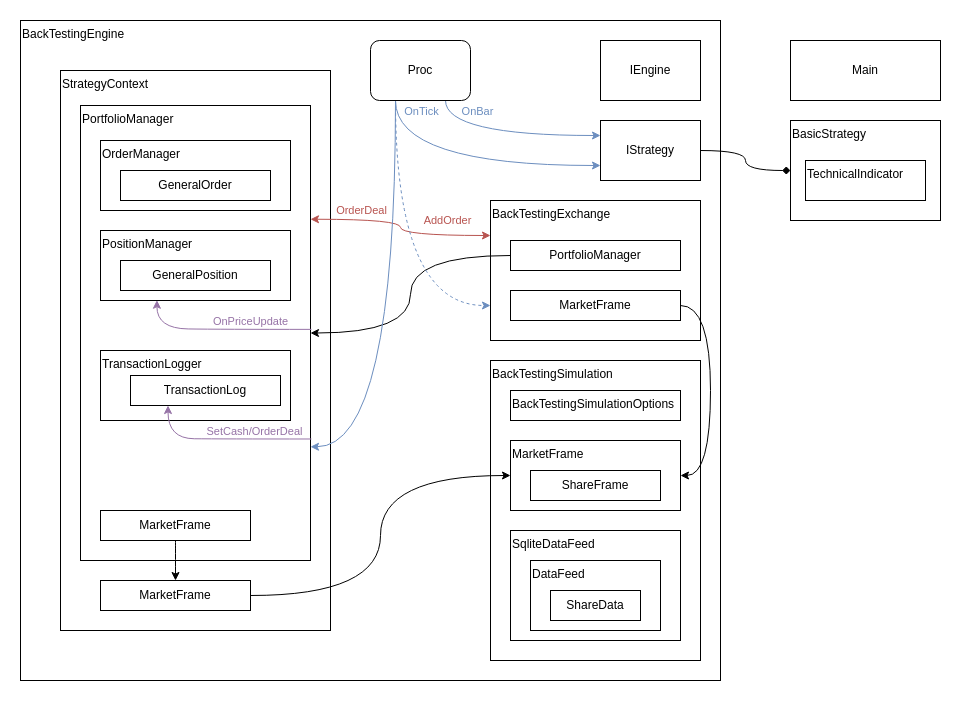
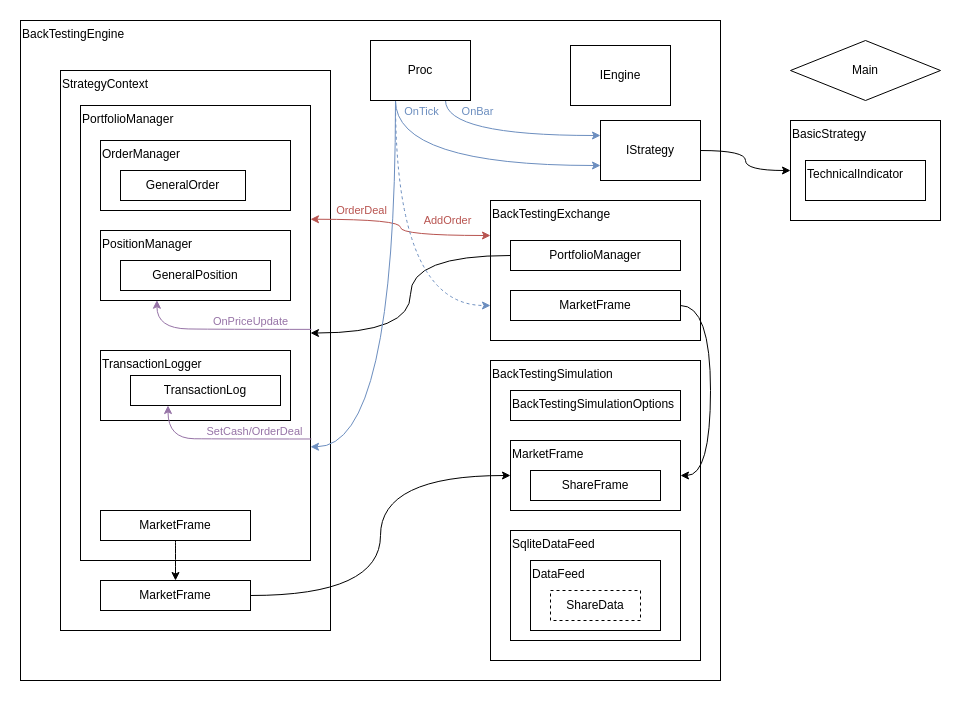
(421, 71) -> (421, 71)
(651, 71) -> (621, 76)
(866, 71) -> (866, 71)
(782, 170) -> (782, 170)
(196, 186) -> (183, 186)
(596, 606) -> (596, 606)
